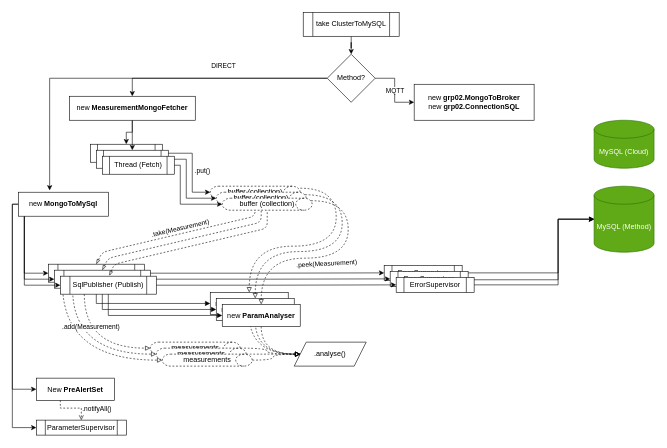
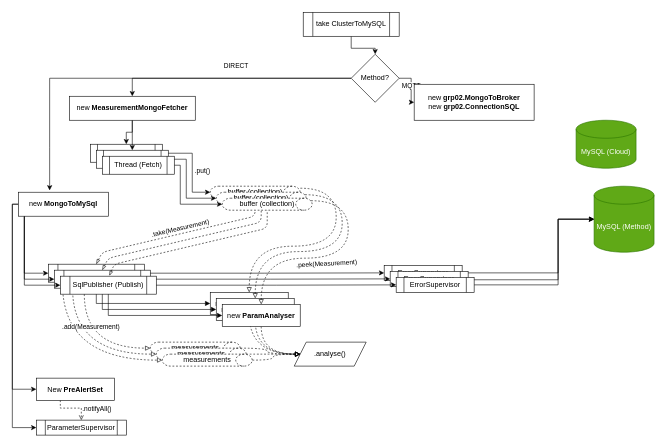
(351, 78) -> (375, 78)
(624, 144) -> (606, 144)
